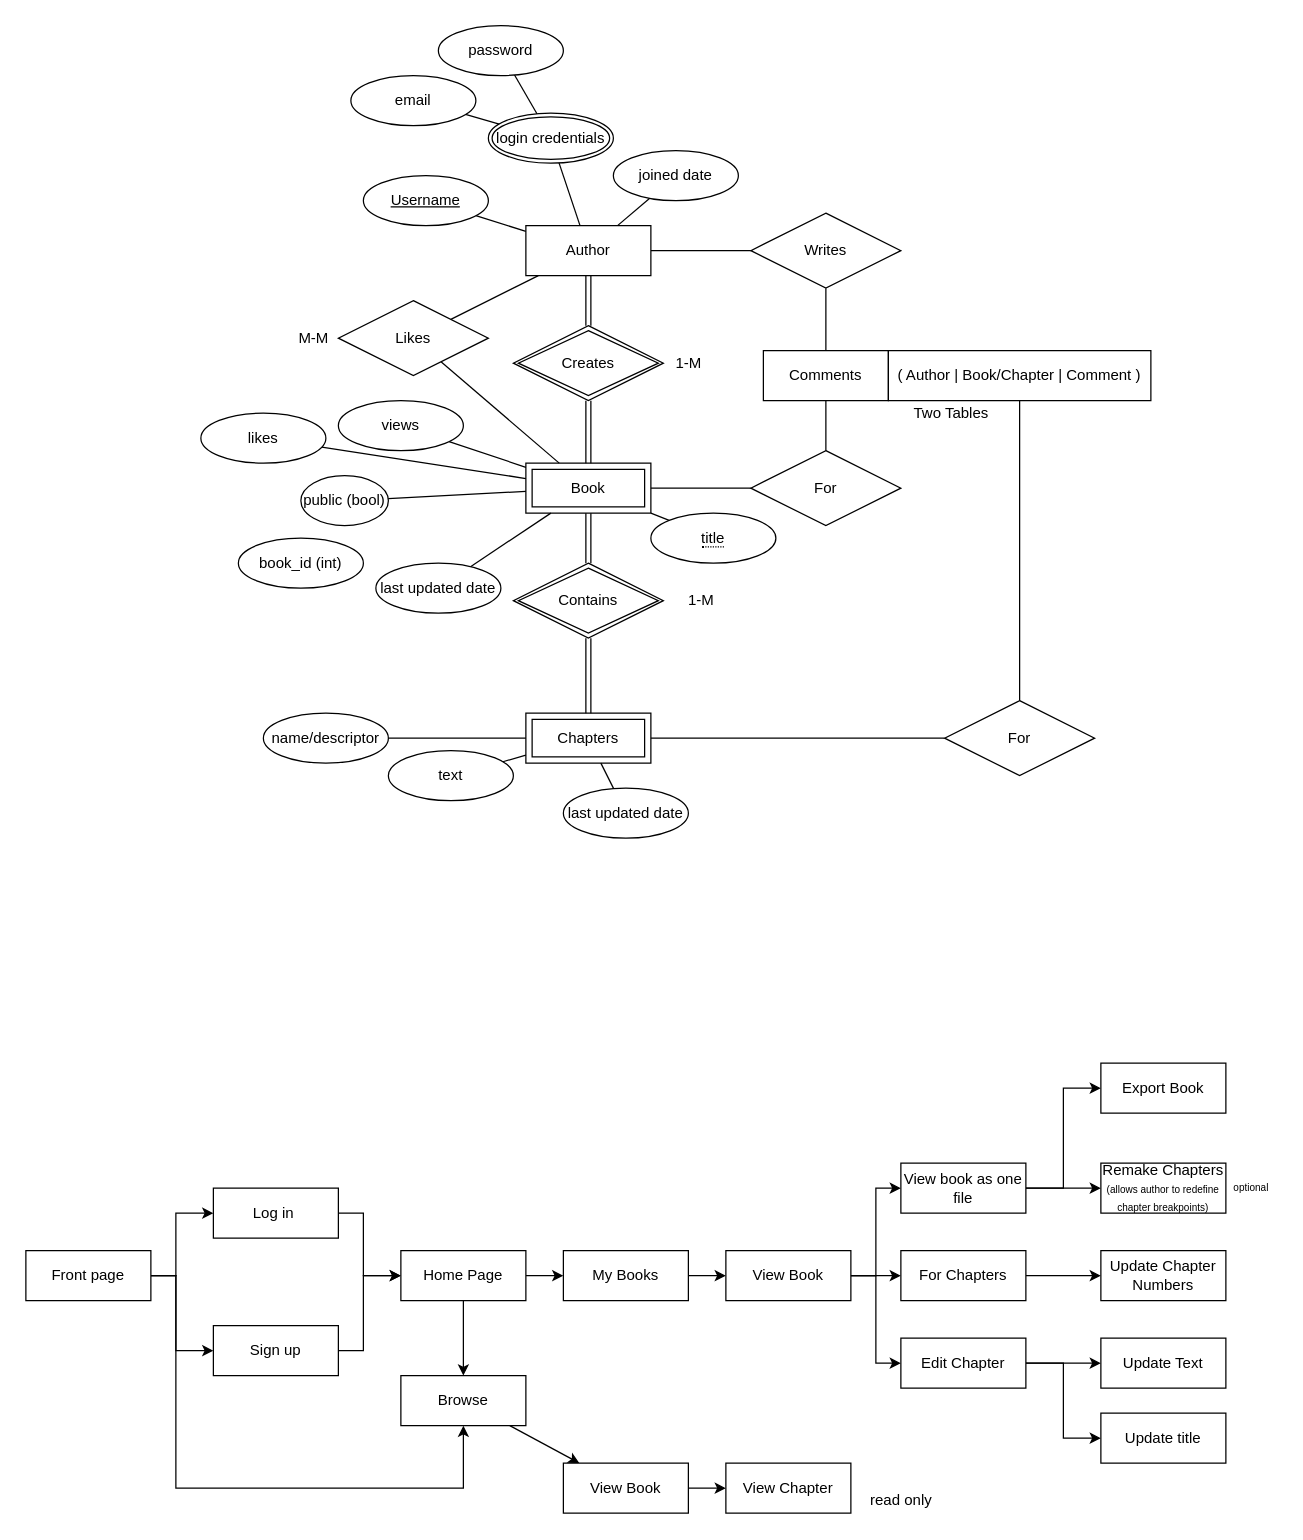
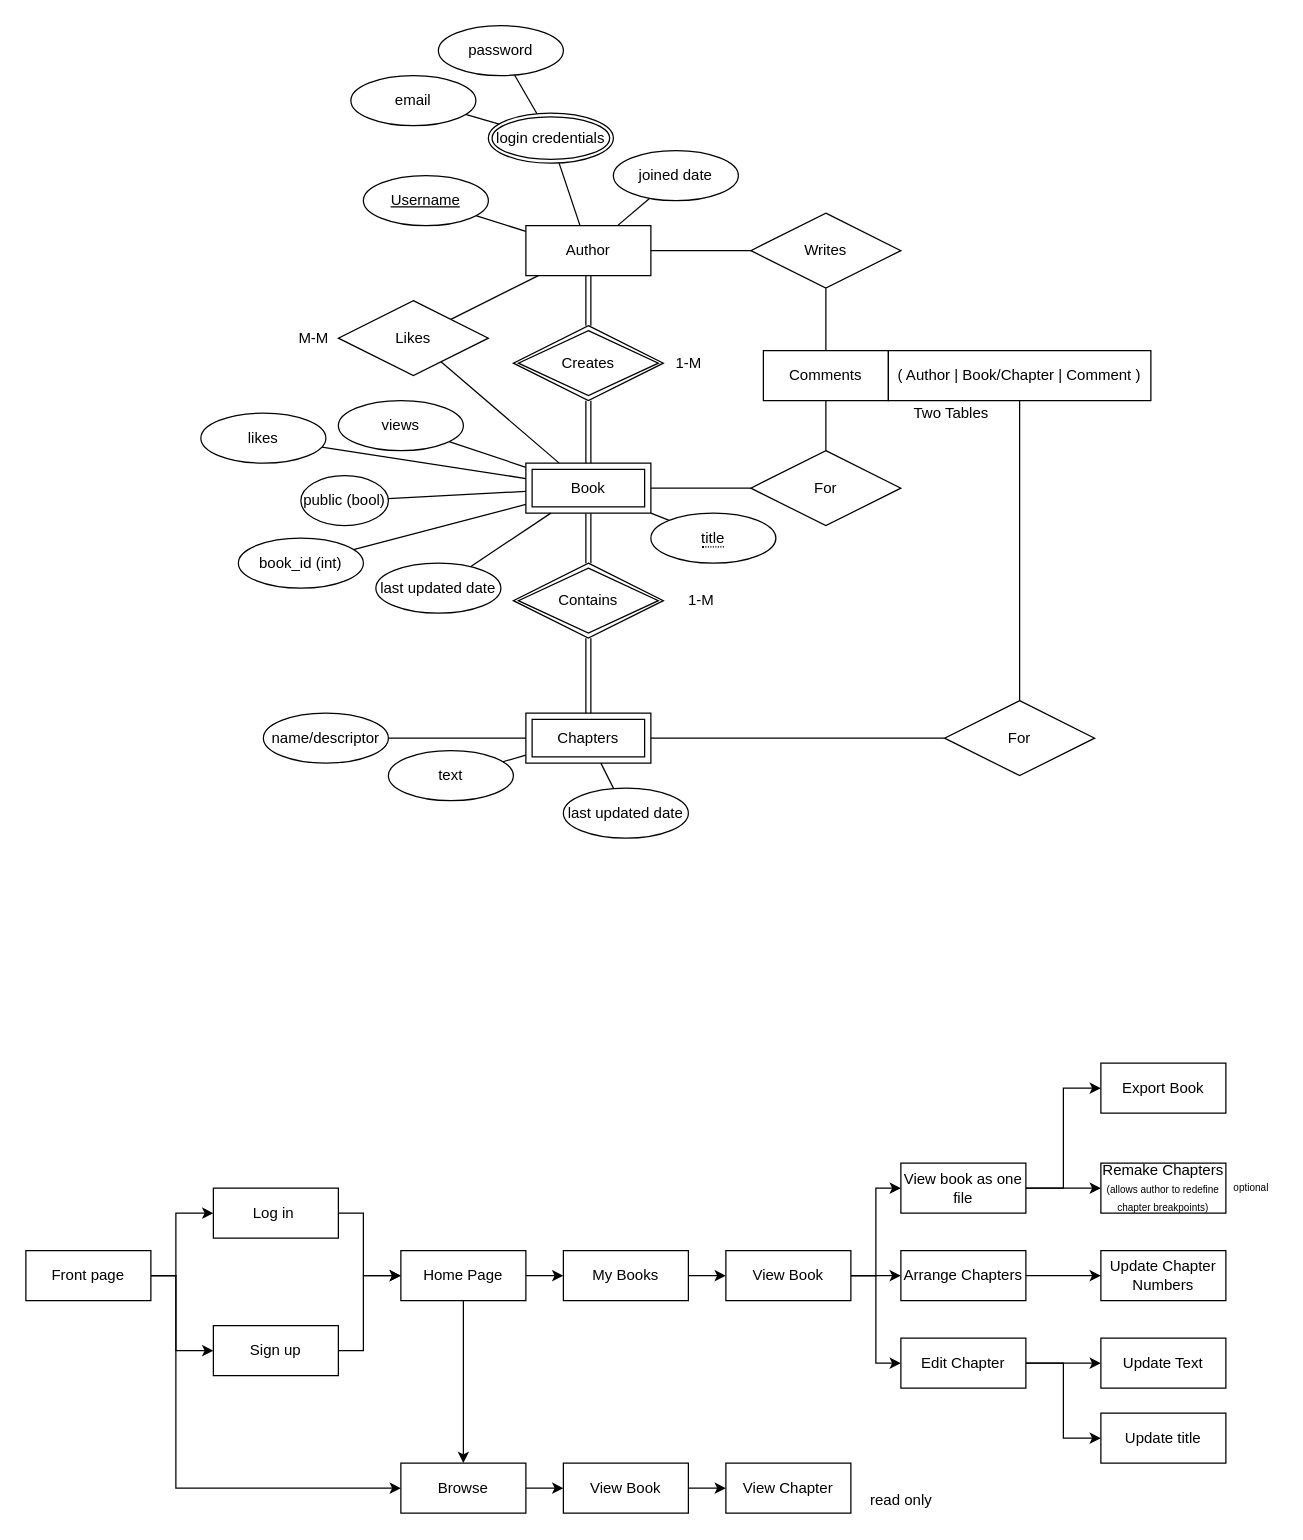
none -> (439, 527)
(963, 1276) -> (963, 1276)
(463, 1401) -> (463, 1488)
